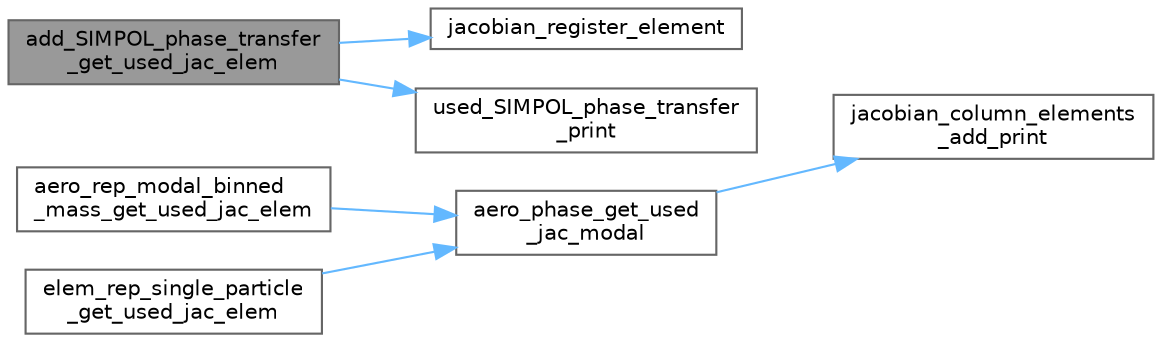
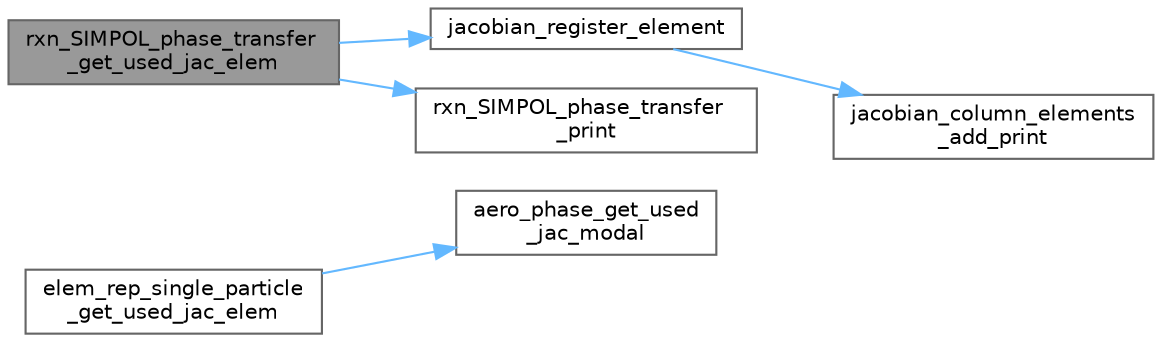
(174, 52) -> (174, 52)
(586, 120) -> (586, 120)
(776, 178) -> (757, 69)
(174, 199) -> none
